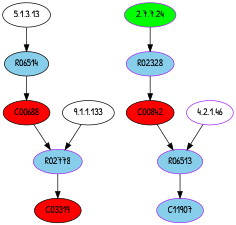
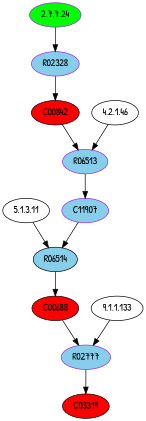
(27, 15) -> (26, 211)
(210, 113) -> (115, 113)
(58, 162) -> (86, 357)
none -> (72, 232)
